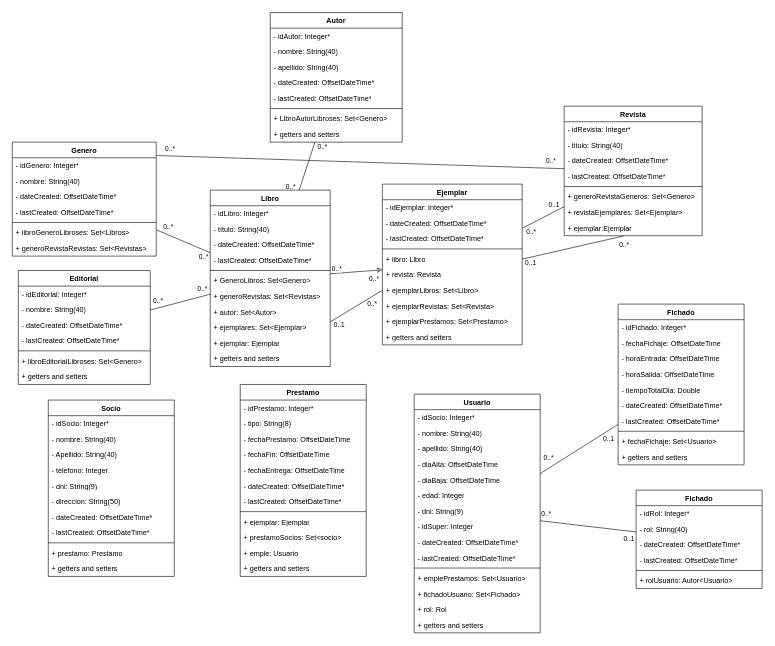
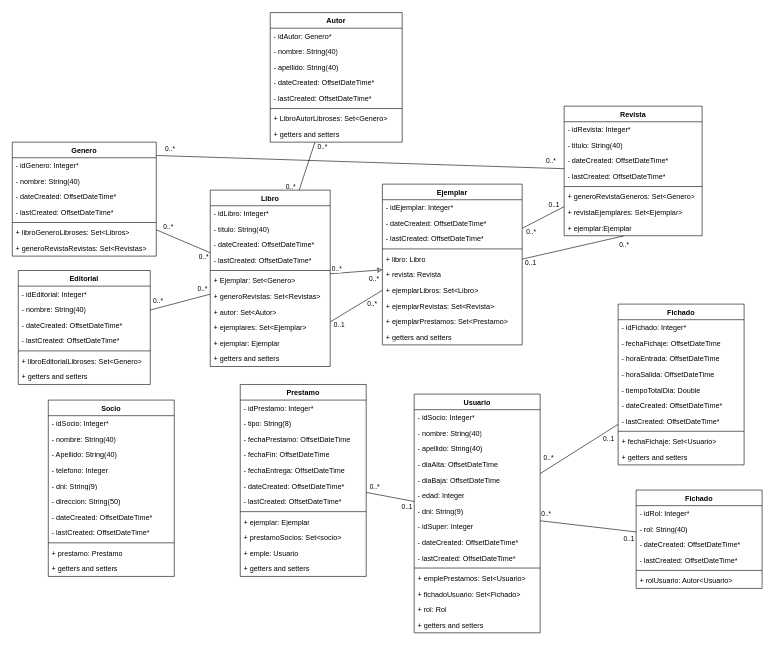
(308, 36) -> (306, 36)
(265, 281) -> (257, 281)
none -> (390, 497)
